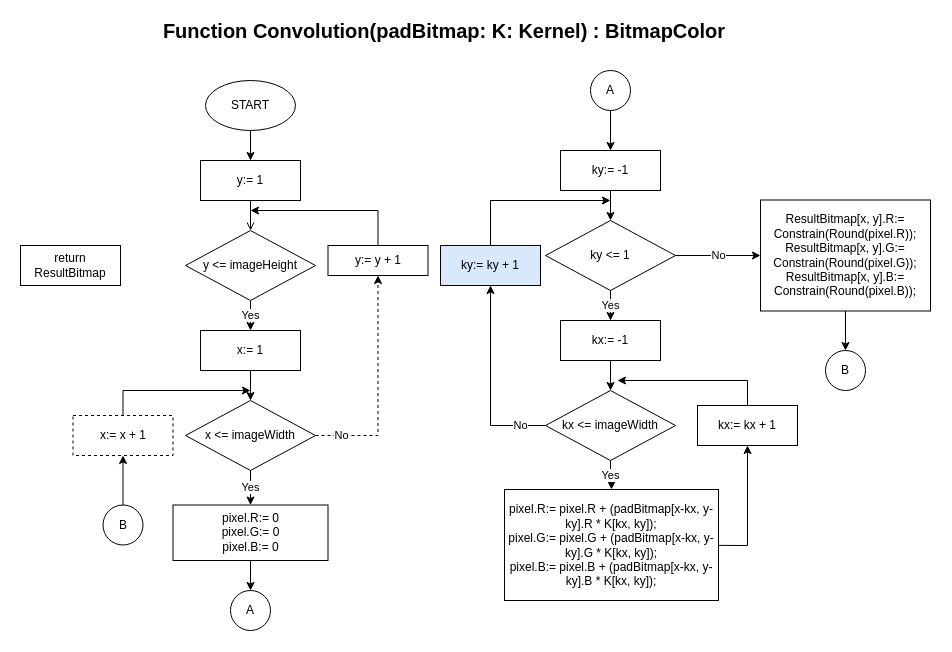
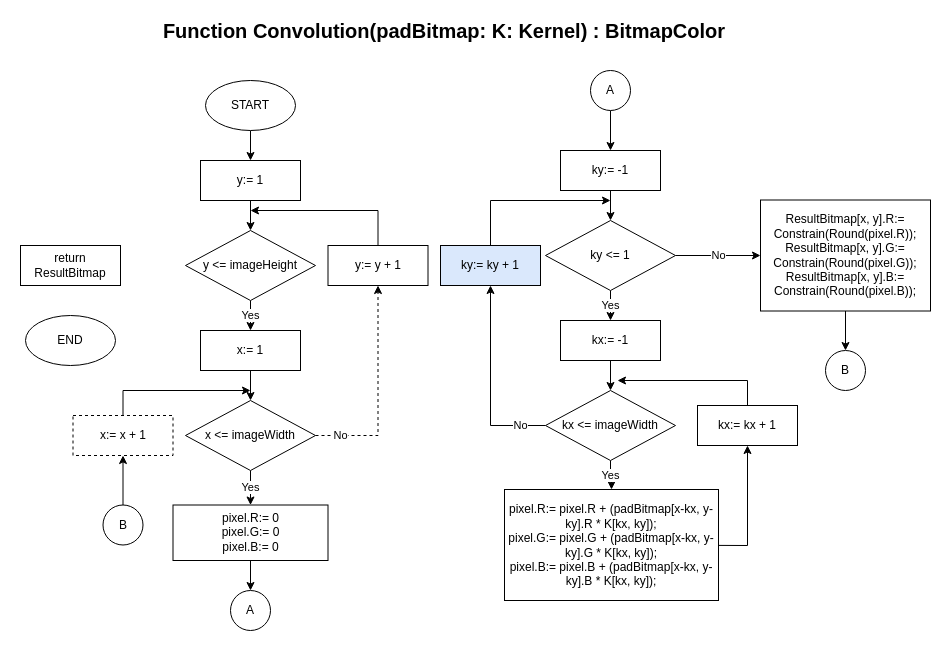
(251, 224) -> (251, 222)
(378, 261) -> (378, 266)
none -> (71, 341)
